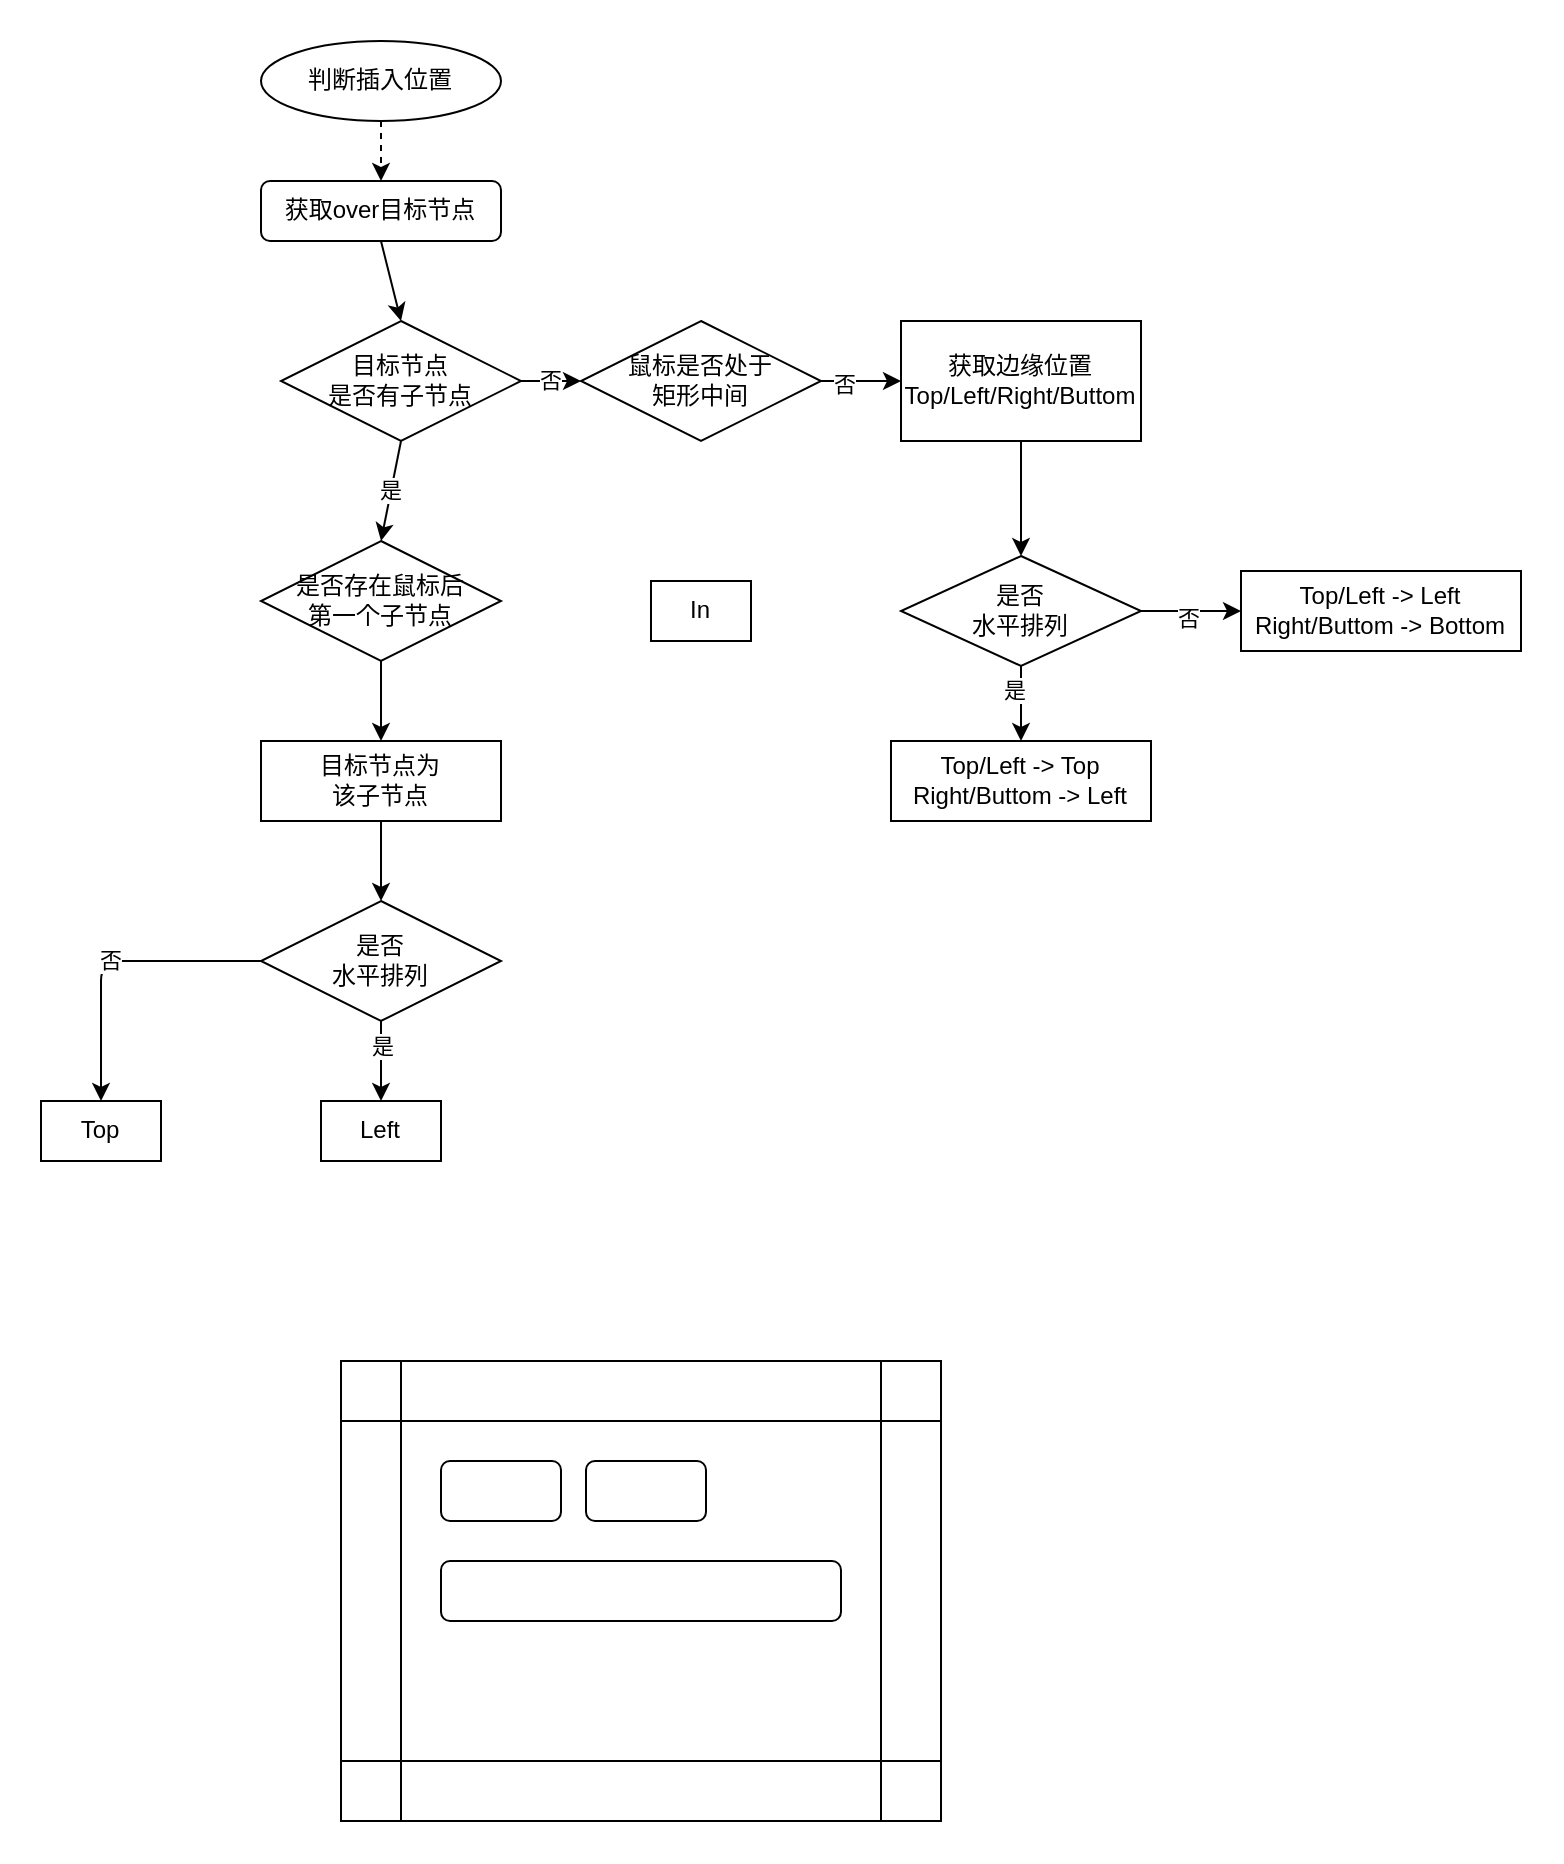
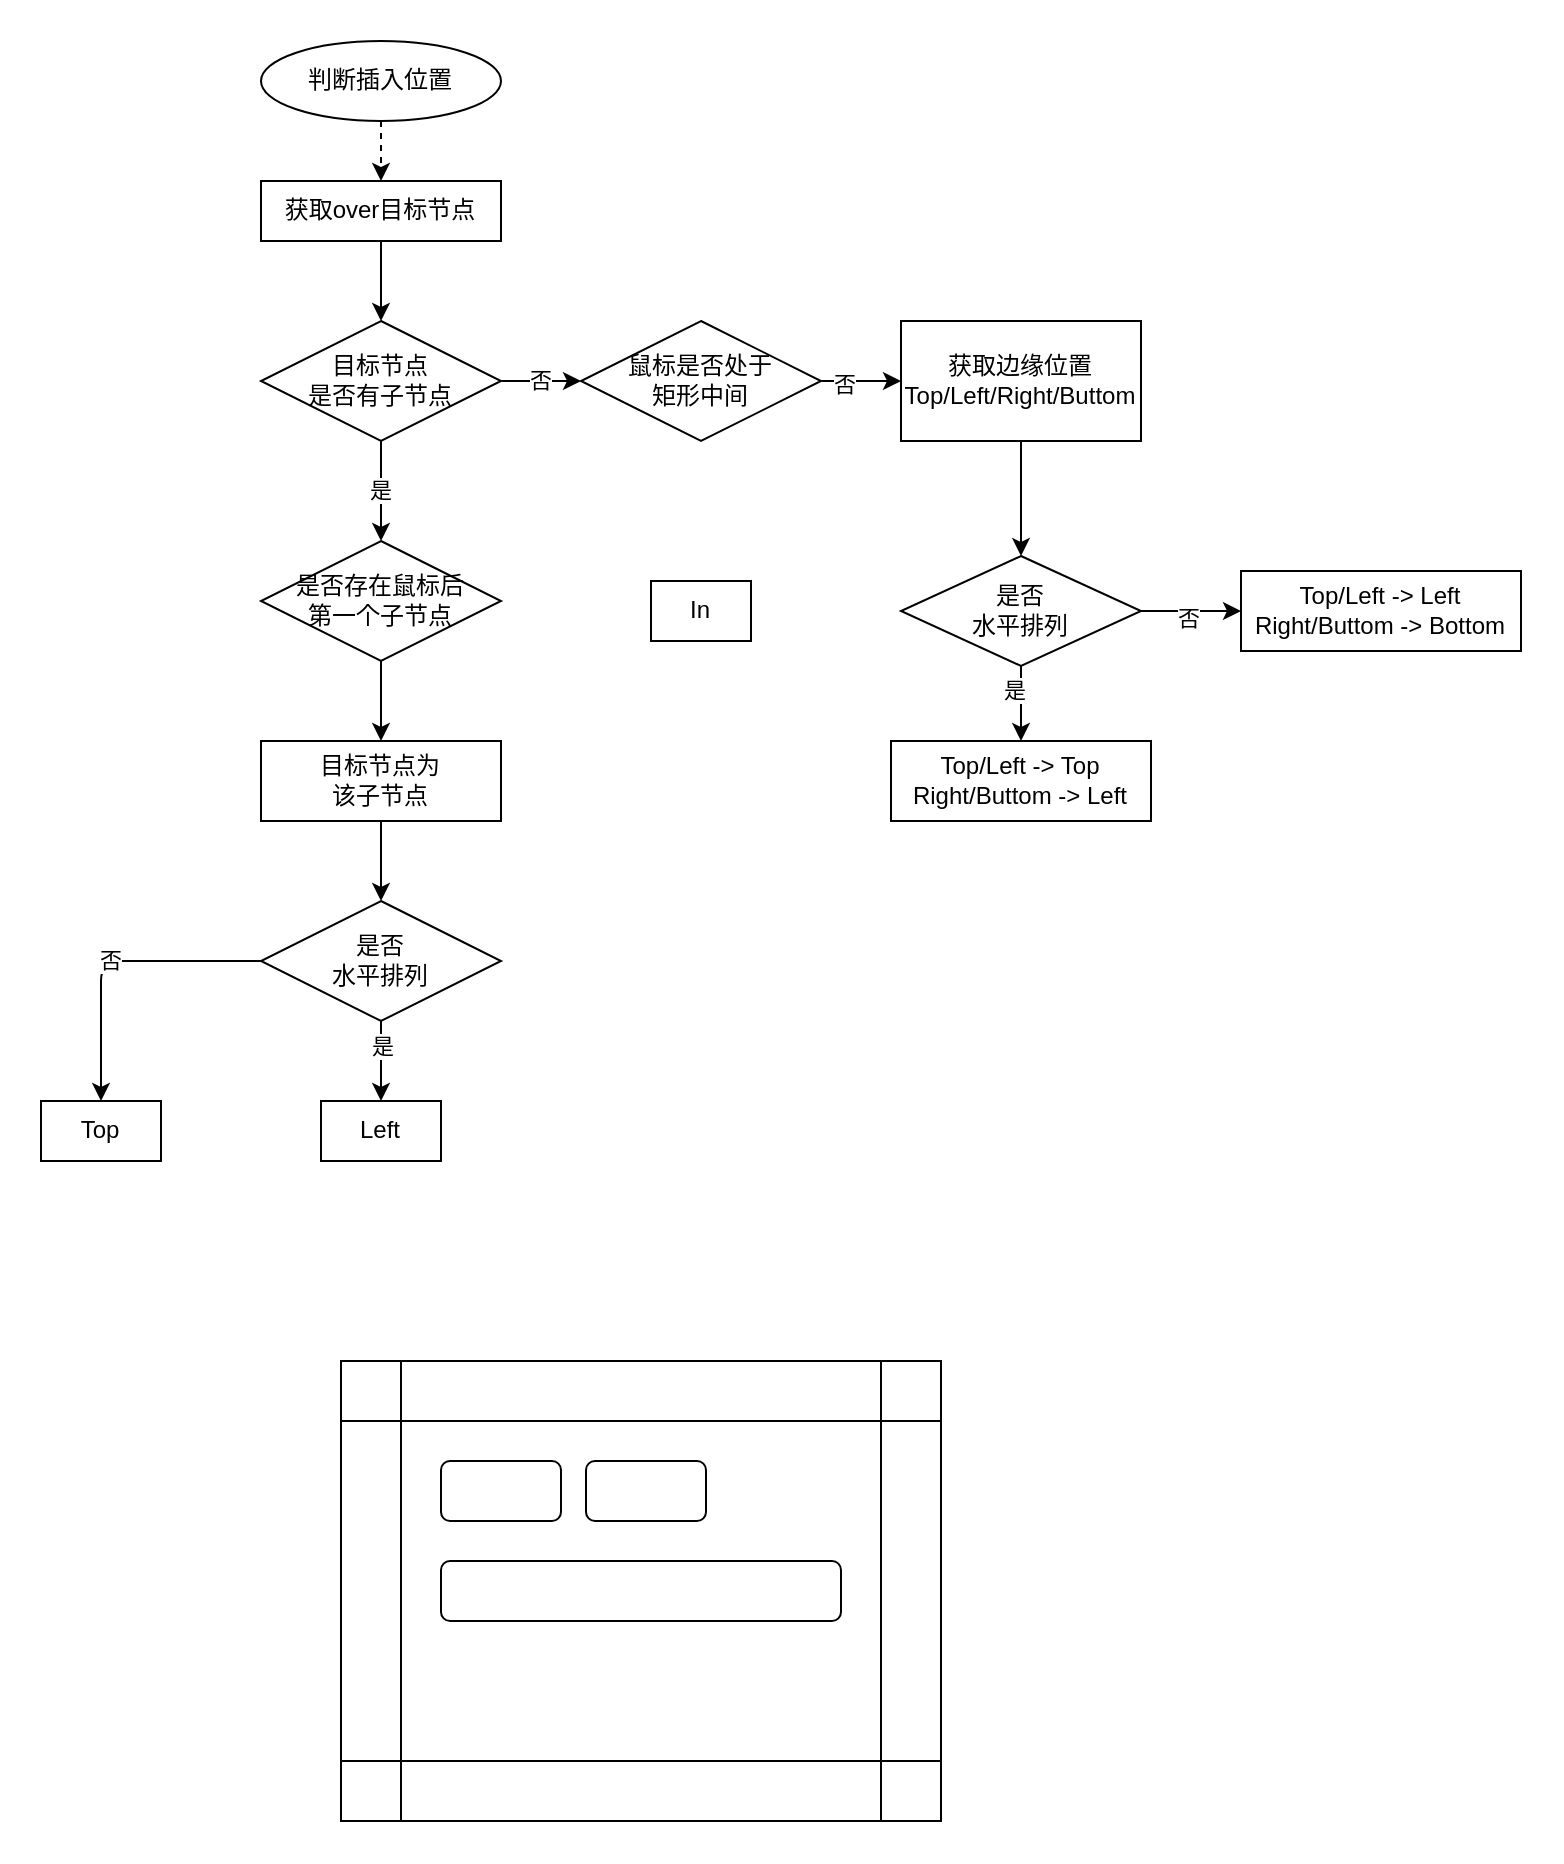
(381, 211) -> (381, 211)
(401, 381) -> (381, 381)
